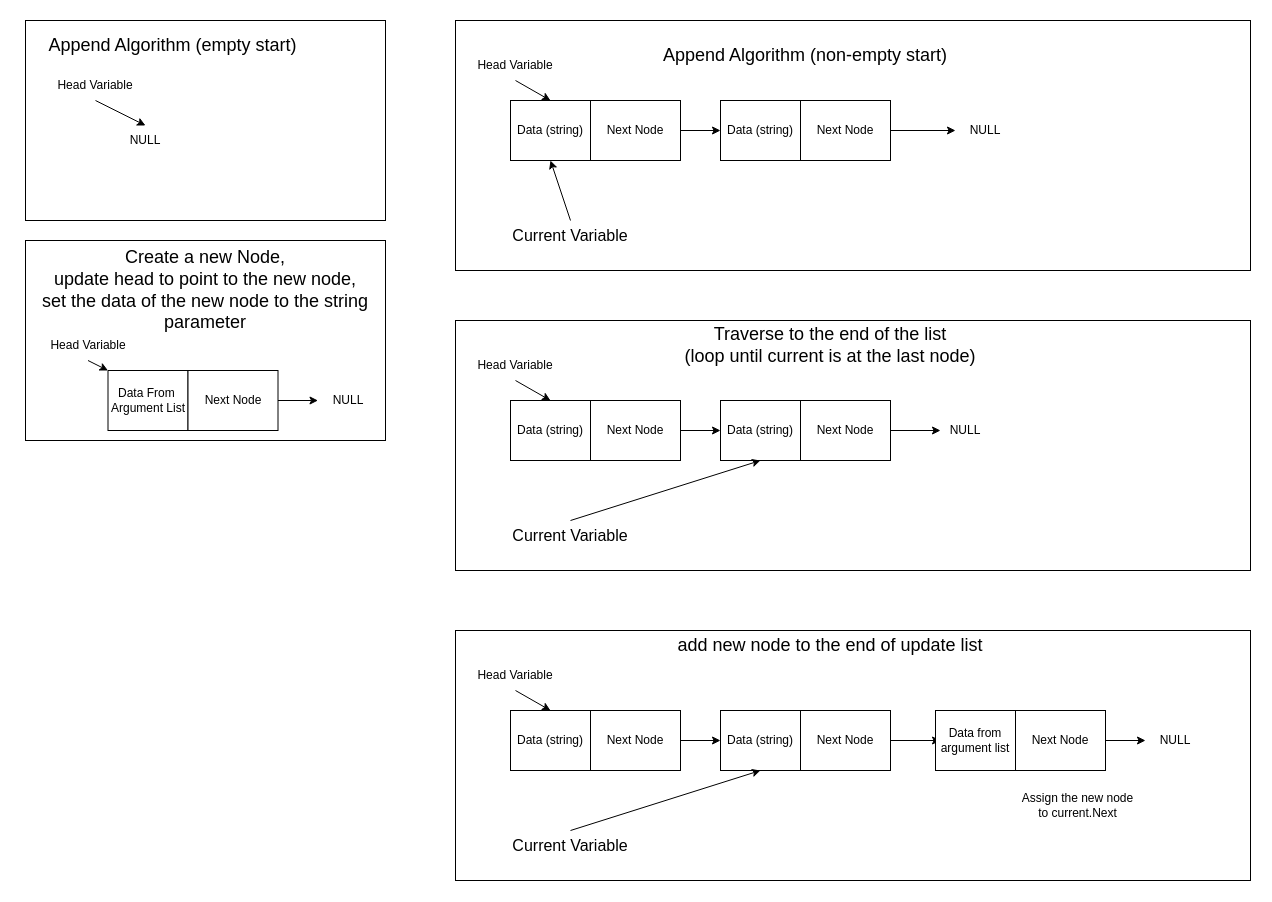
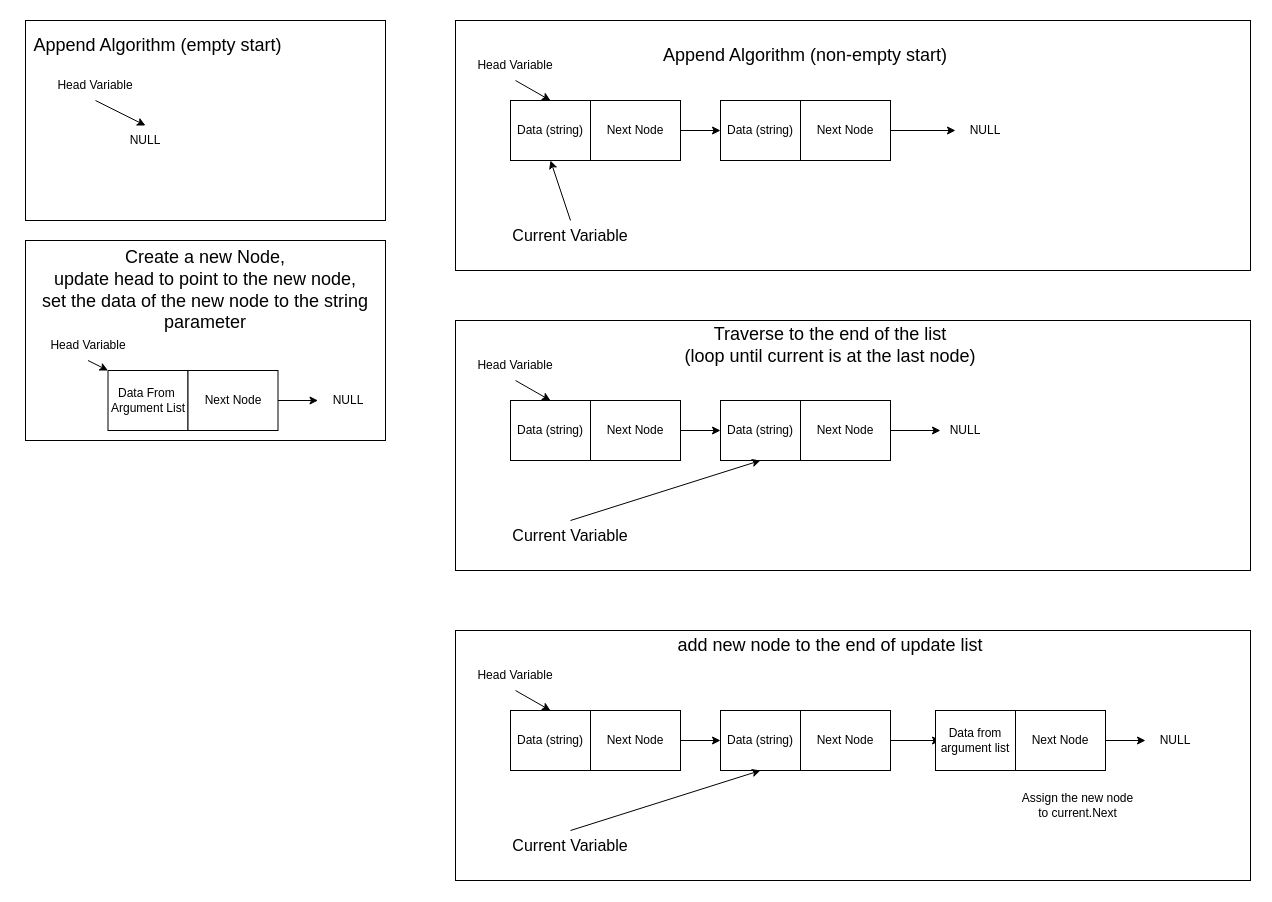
(173, 46) -> (158, 46)
